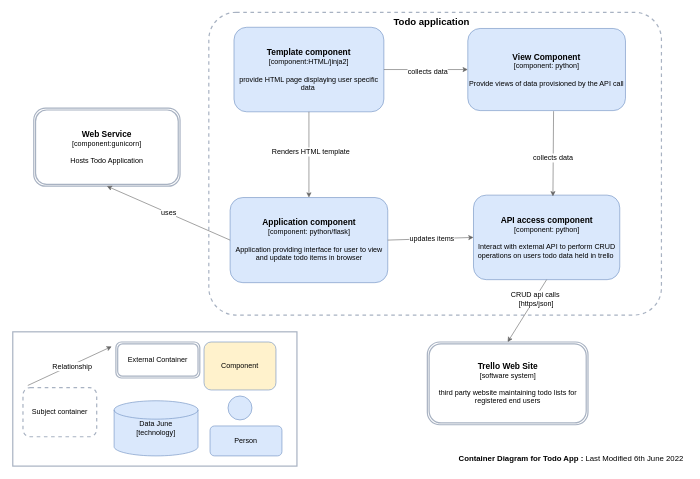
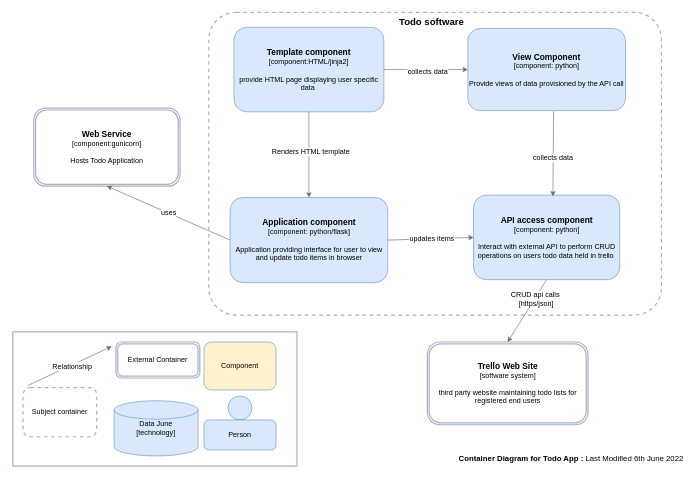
(433, 21) -> (433, 21)
(246, 441) -> (240, 435)
